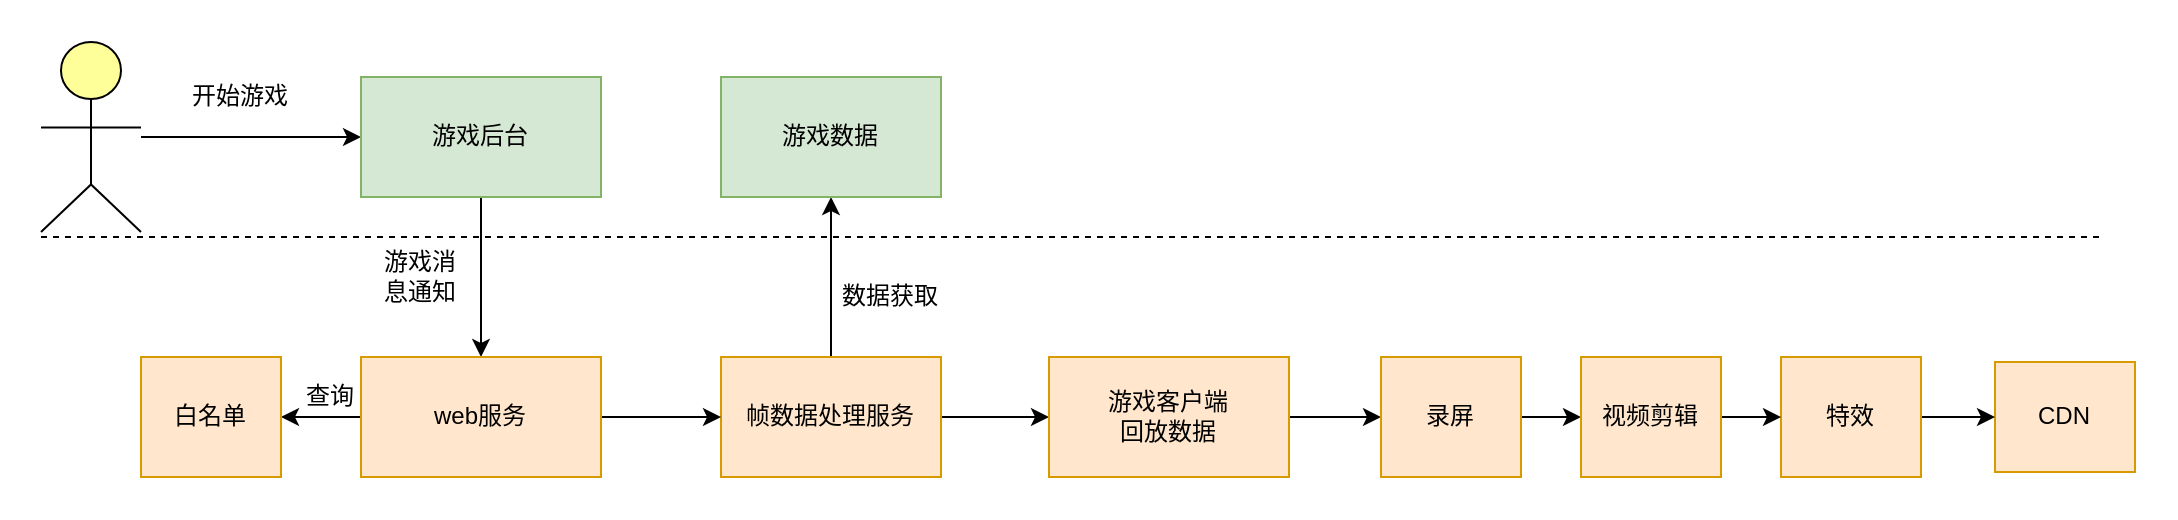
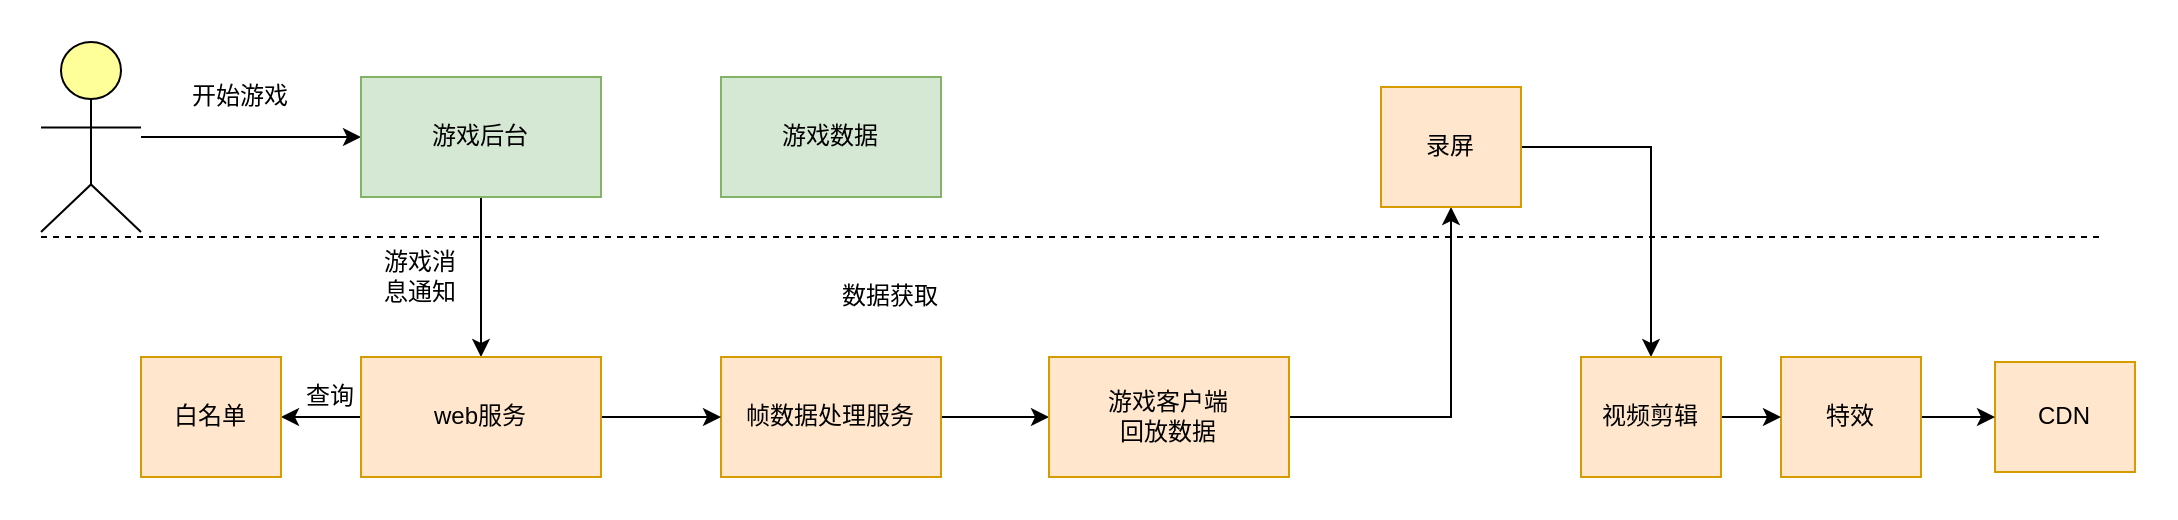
(831, 284) -> none
(1451, 417) -> (1451, 147)
